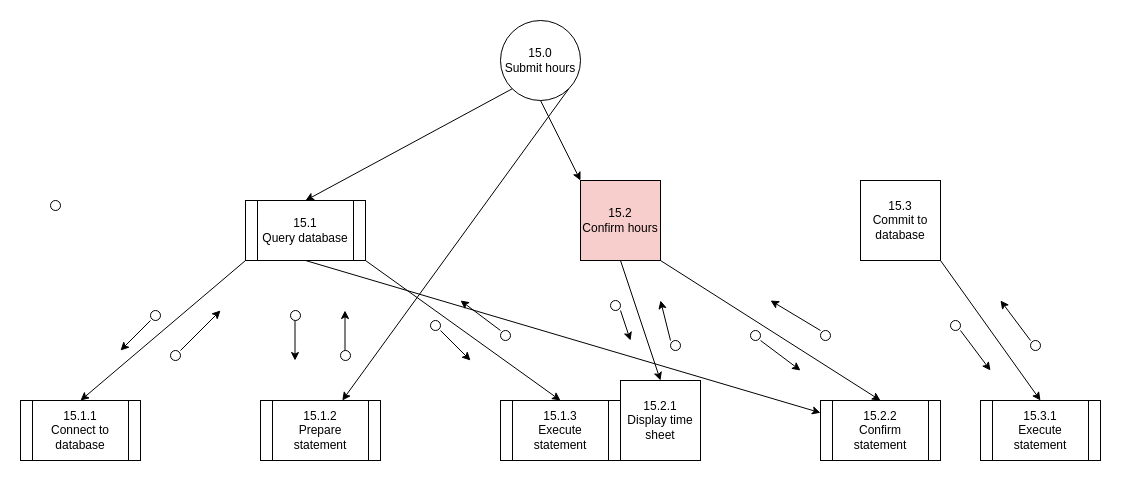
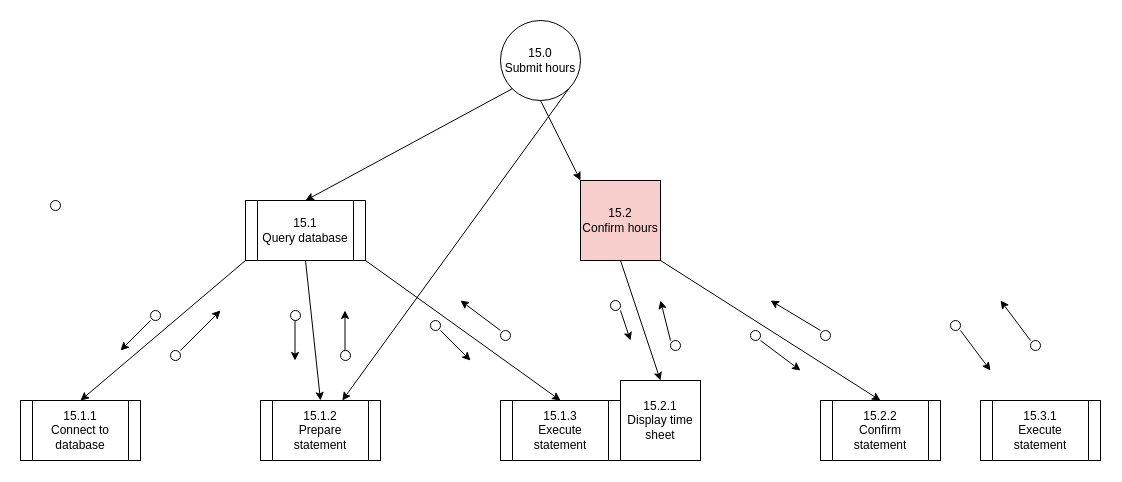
(901, 221) -> none
(988, 328) -> none
(646, 361) -> (313, 327)
